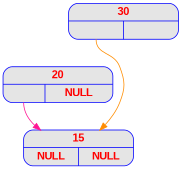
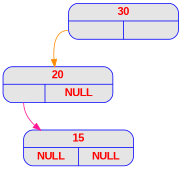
(123, 79) -> (55, 41)
